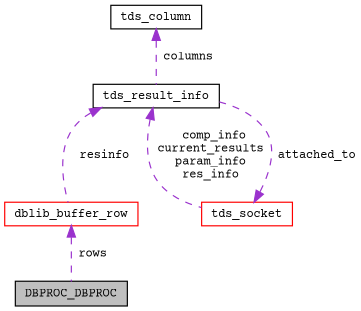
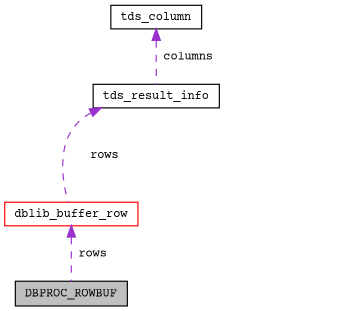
(101, 155) -> (101, 155)
(247, 214) -> none
(71, 294) -> (71, 294)
